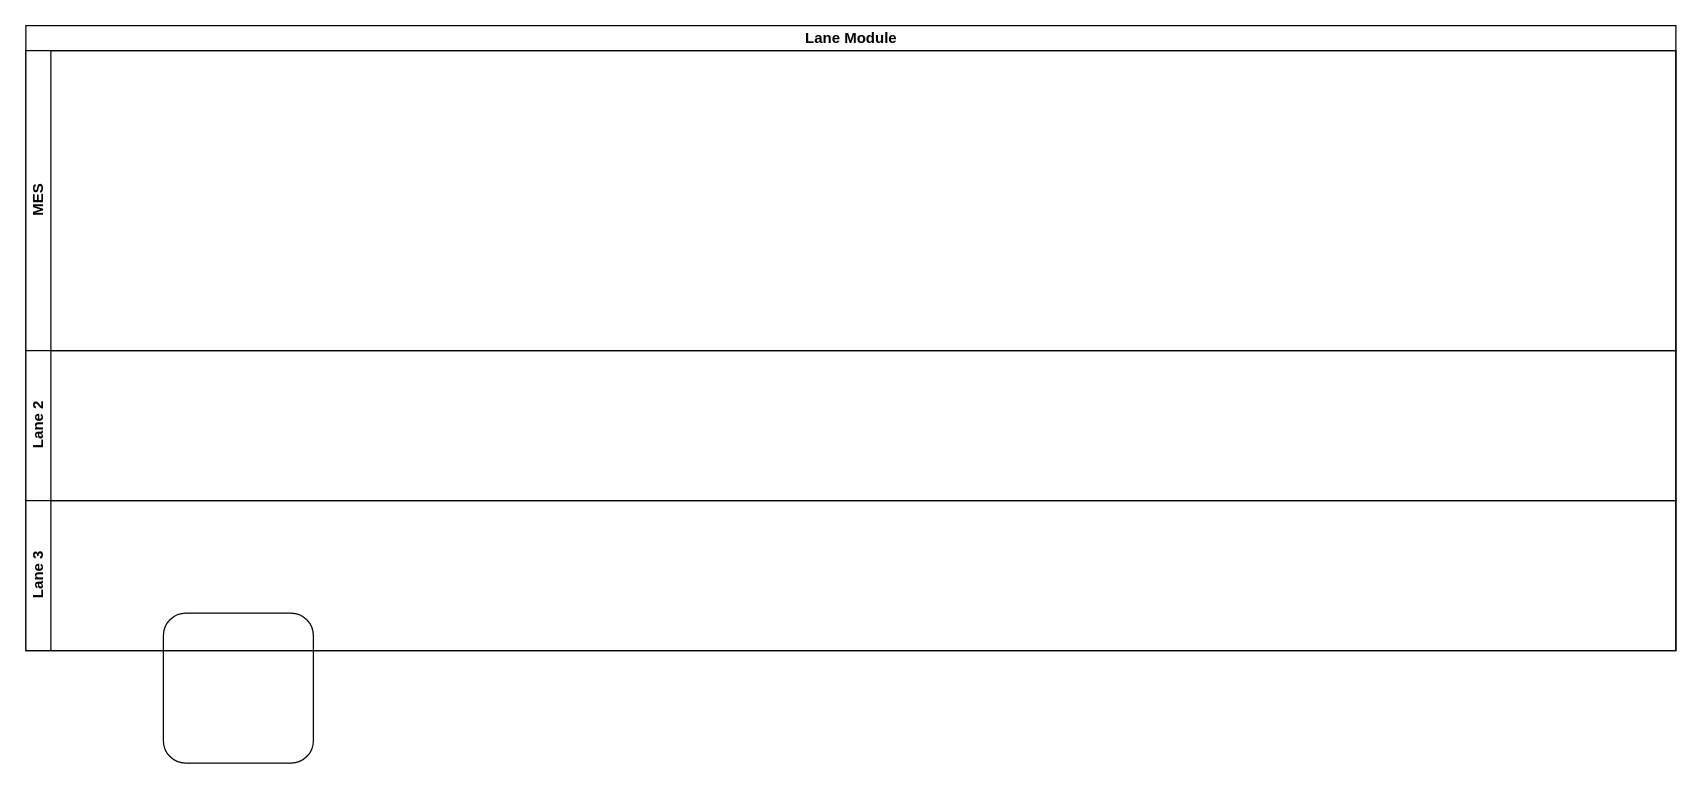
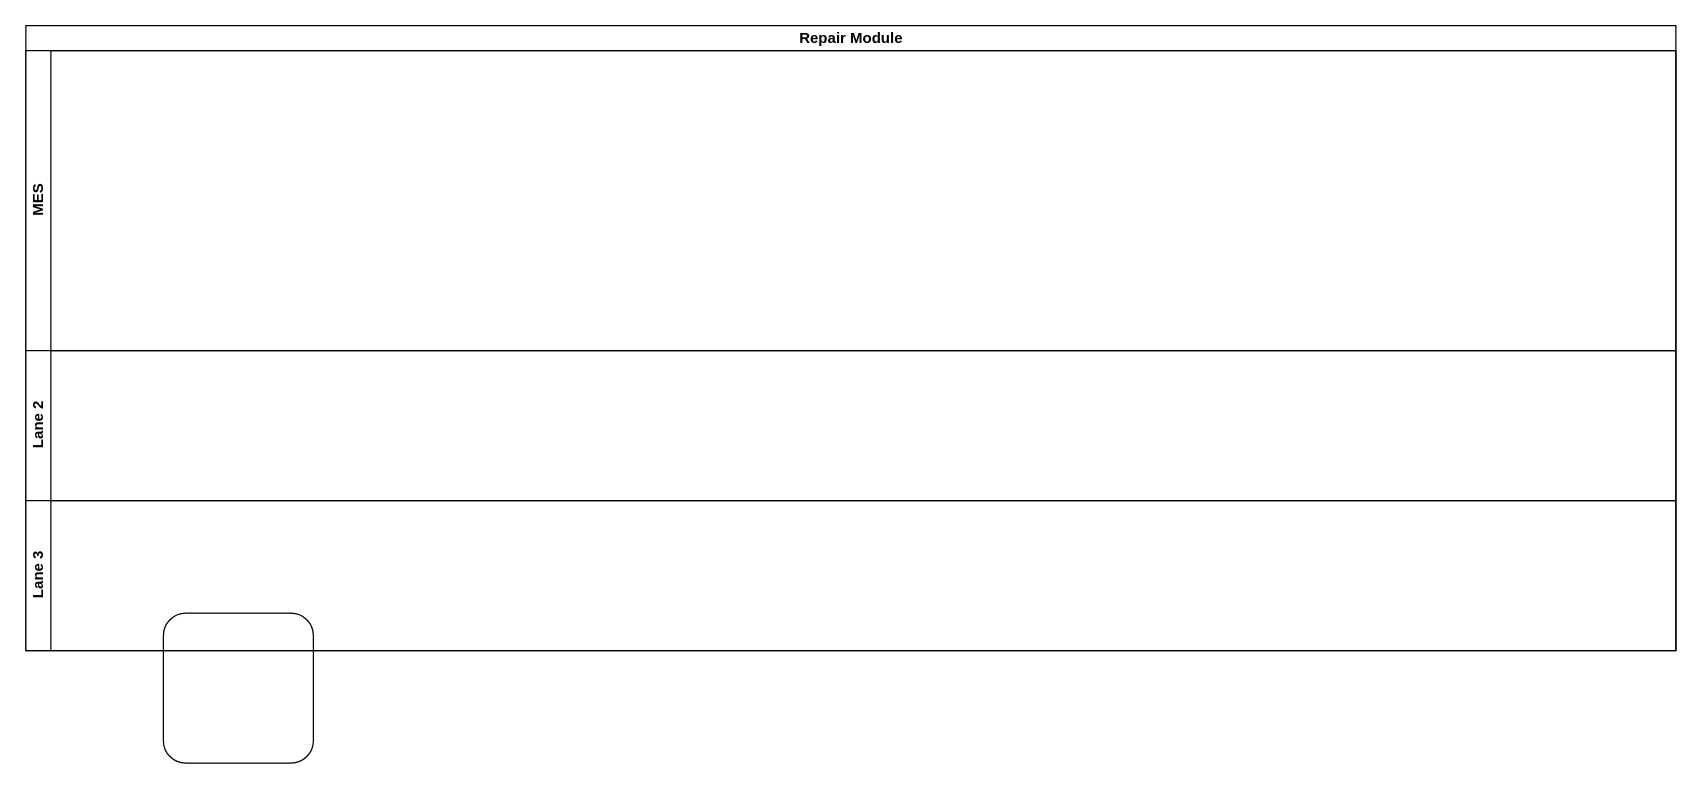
(851, 38) -> (851, 38)
